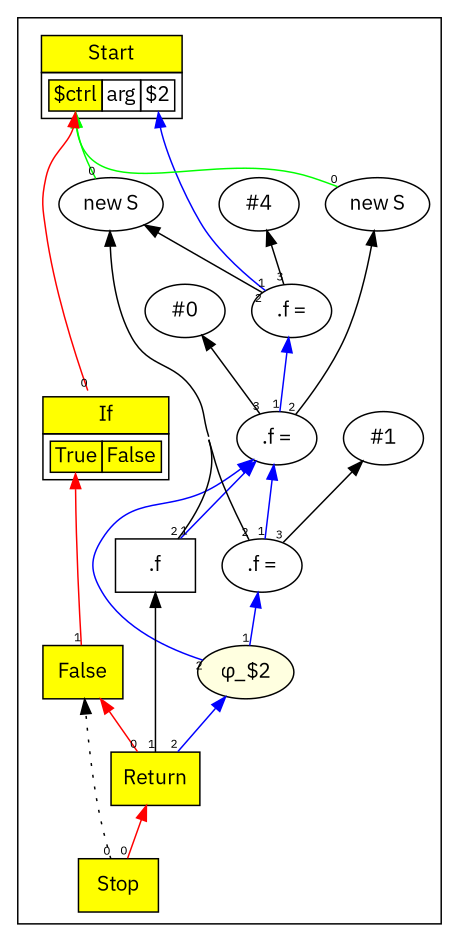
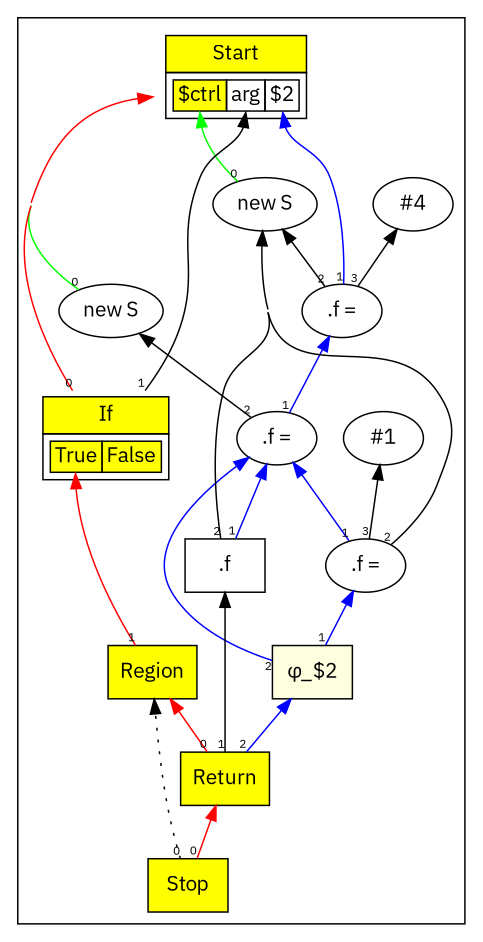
(185, 311) -> none
(83, 672) -> (152, 672)
(246, 672) -> (312, 672)
